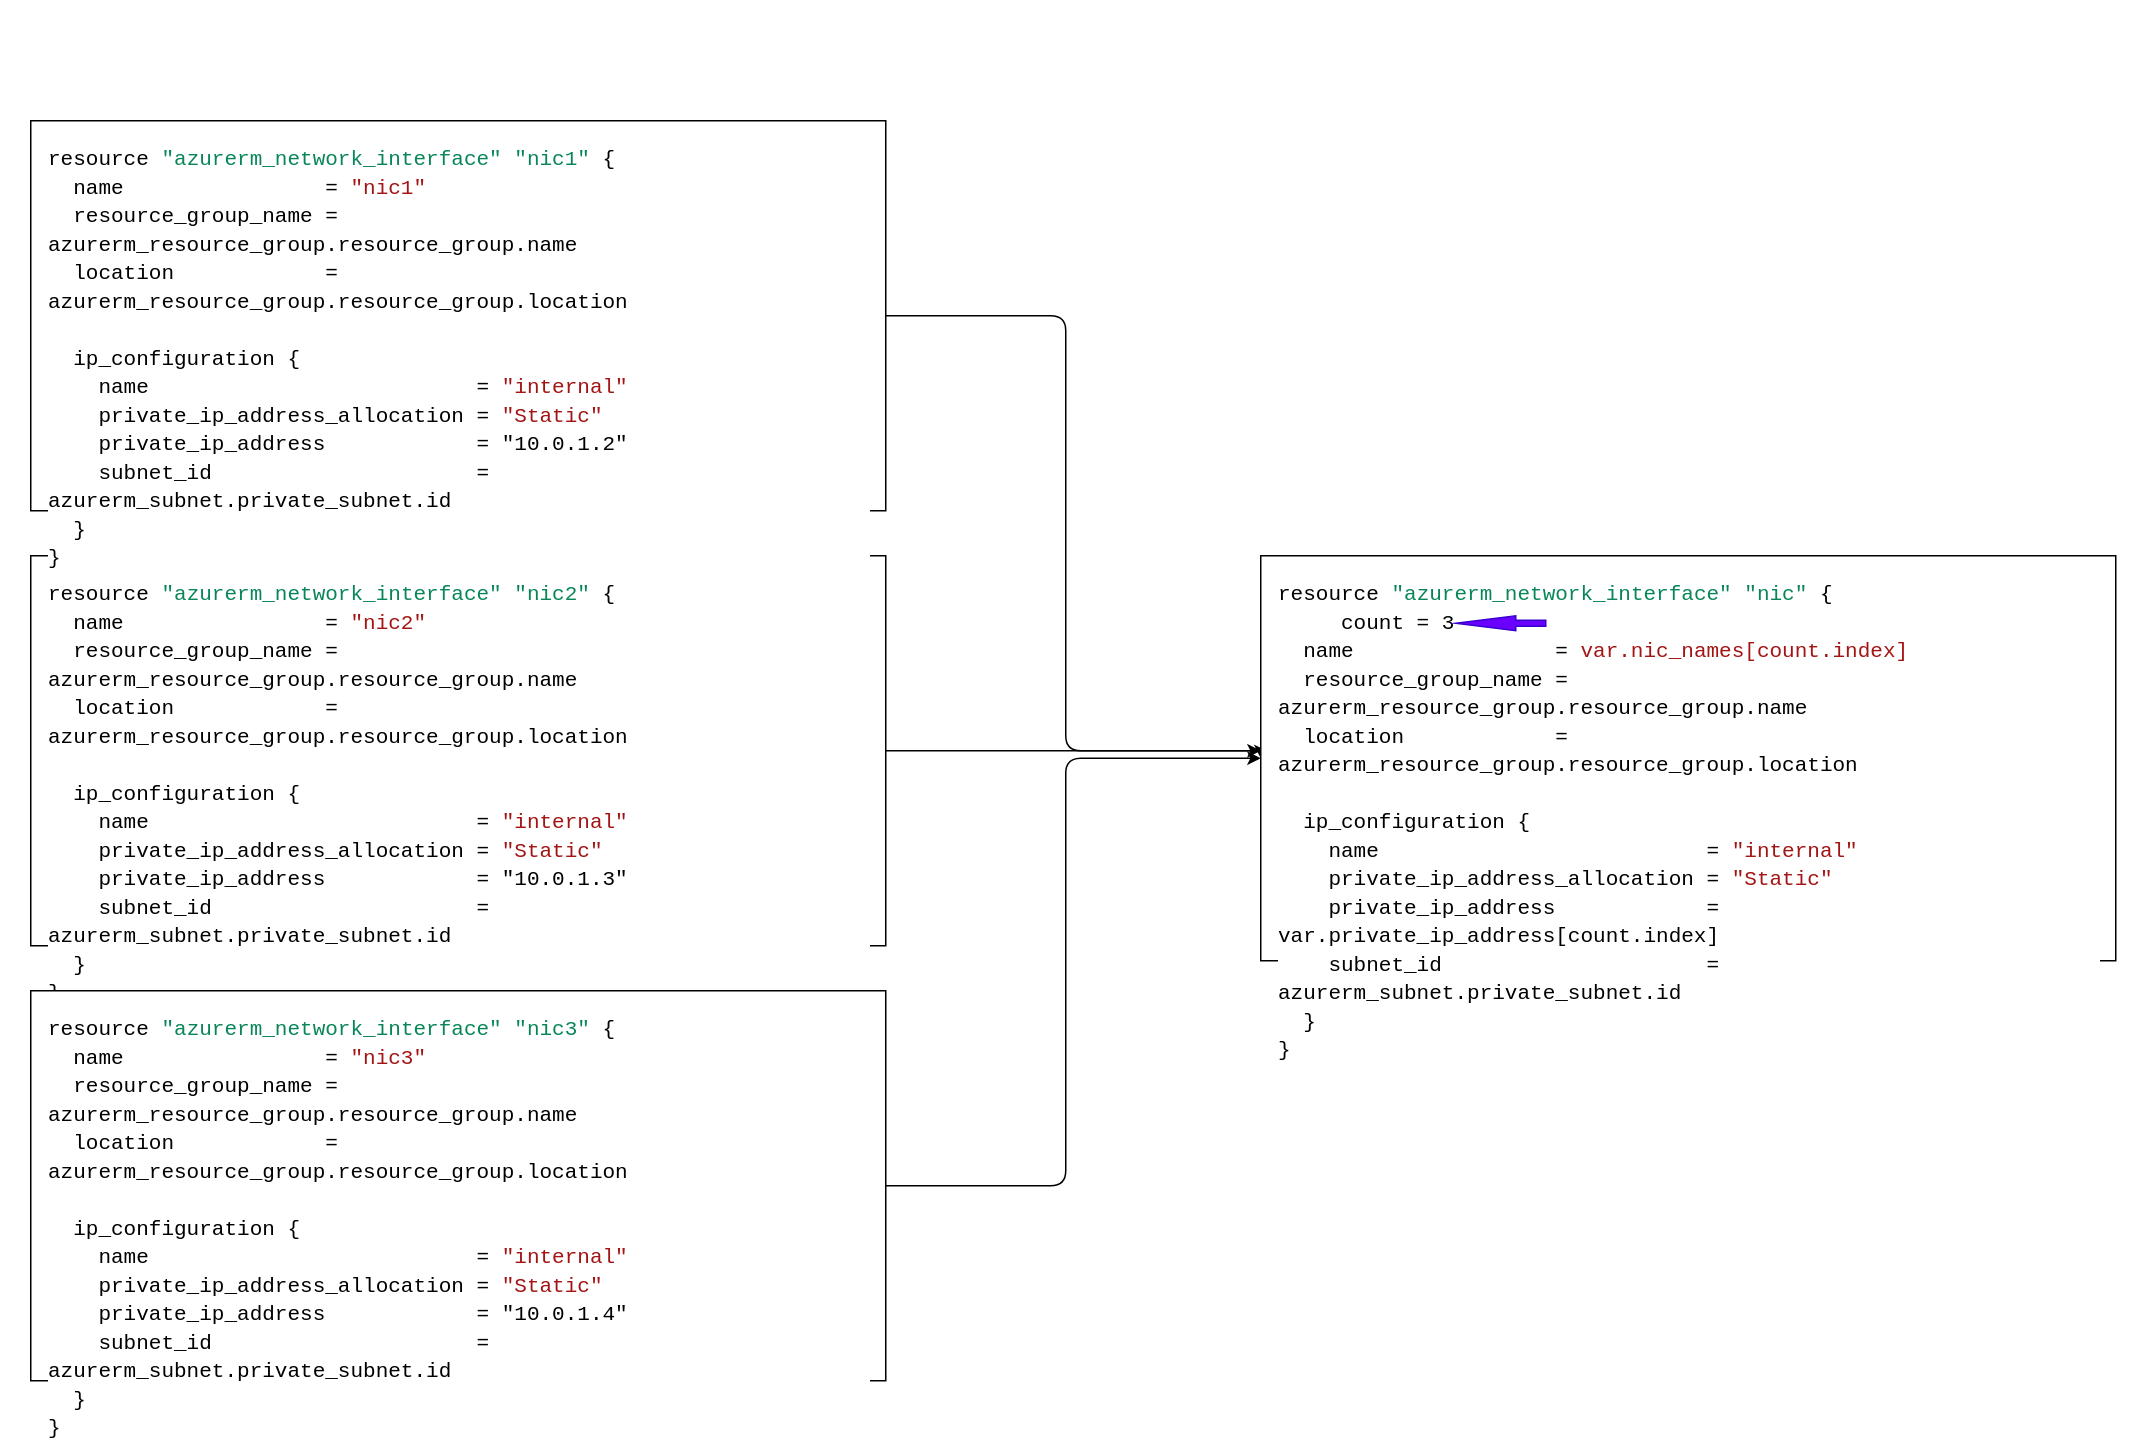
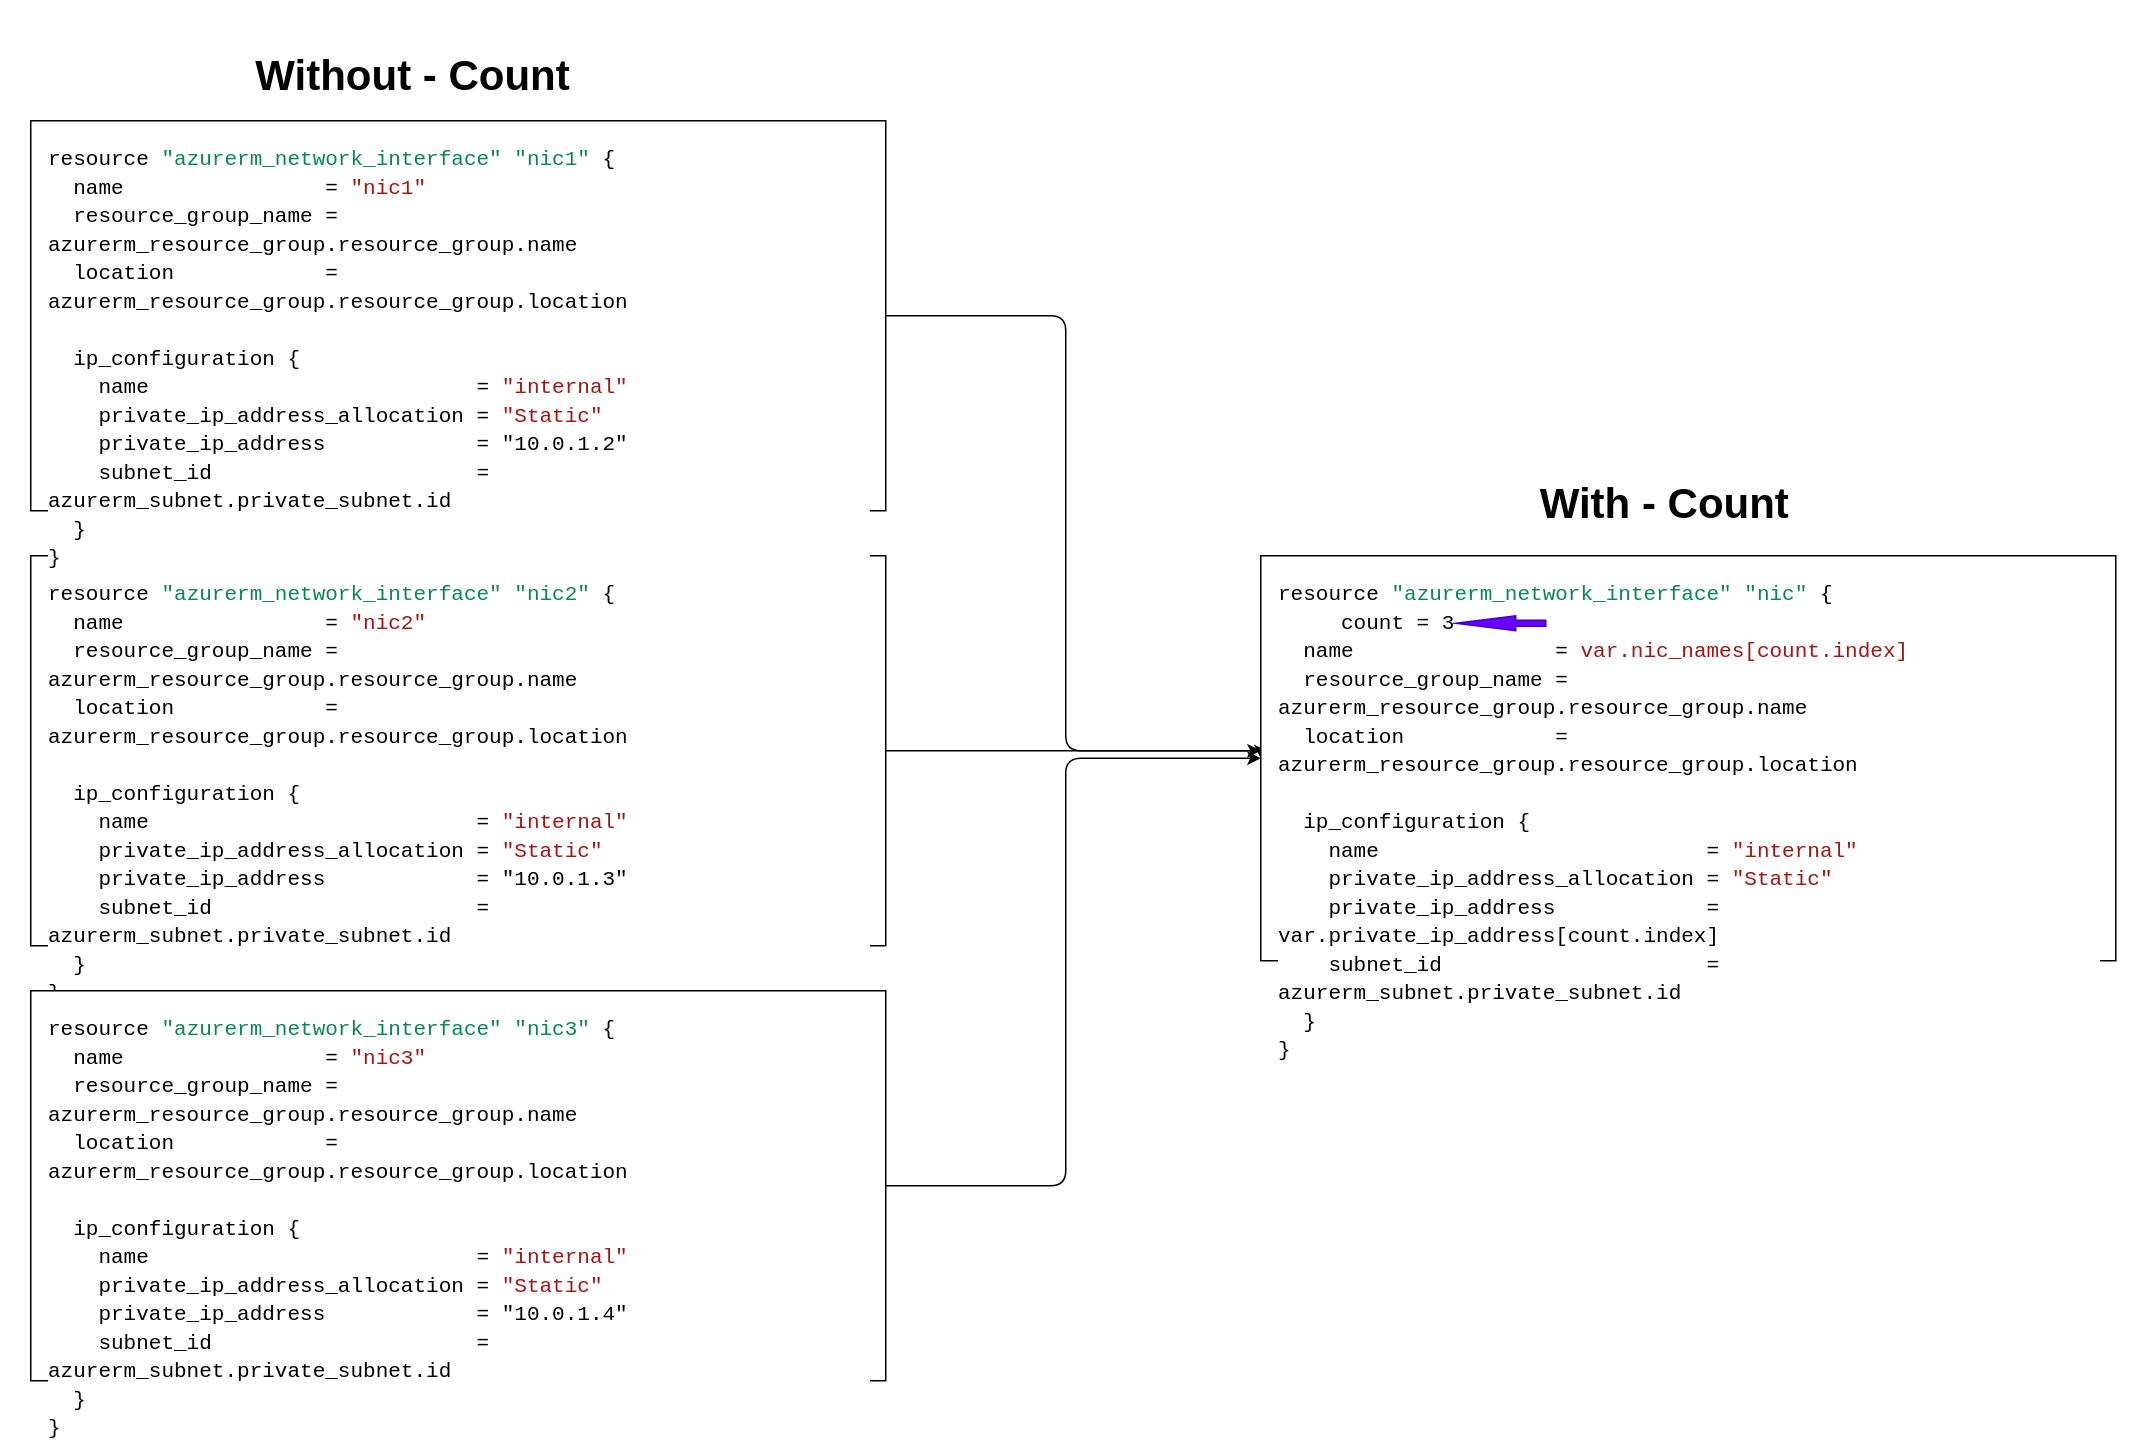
none -> (413, 76)
none -> (1664, 503)
